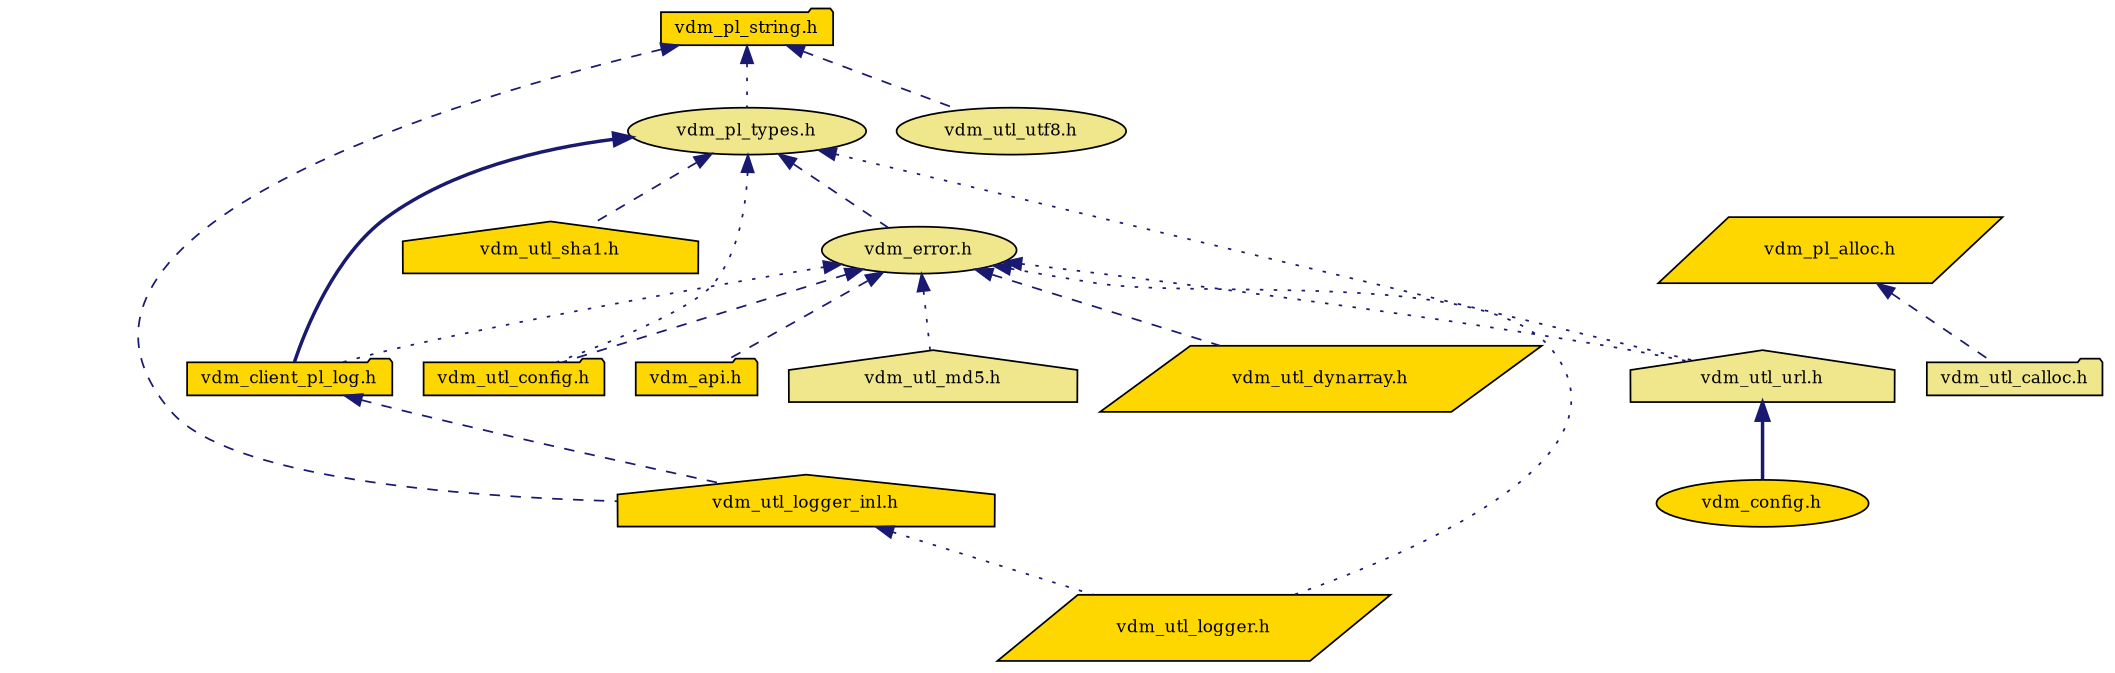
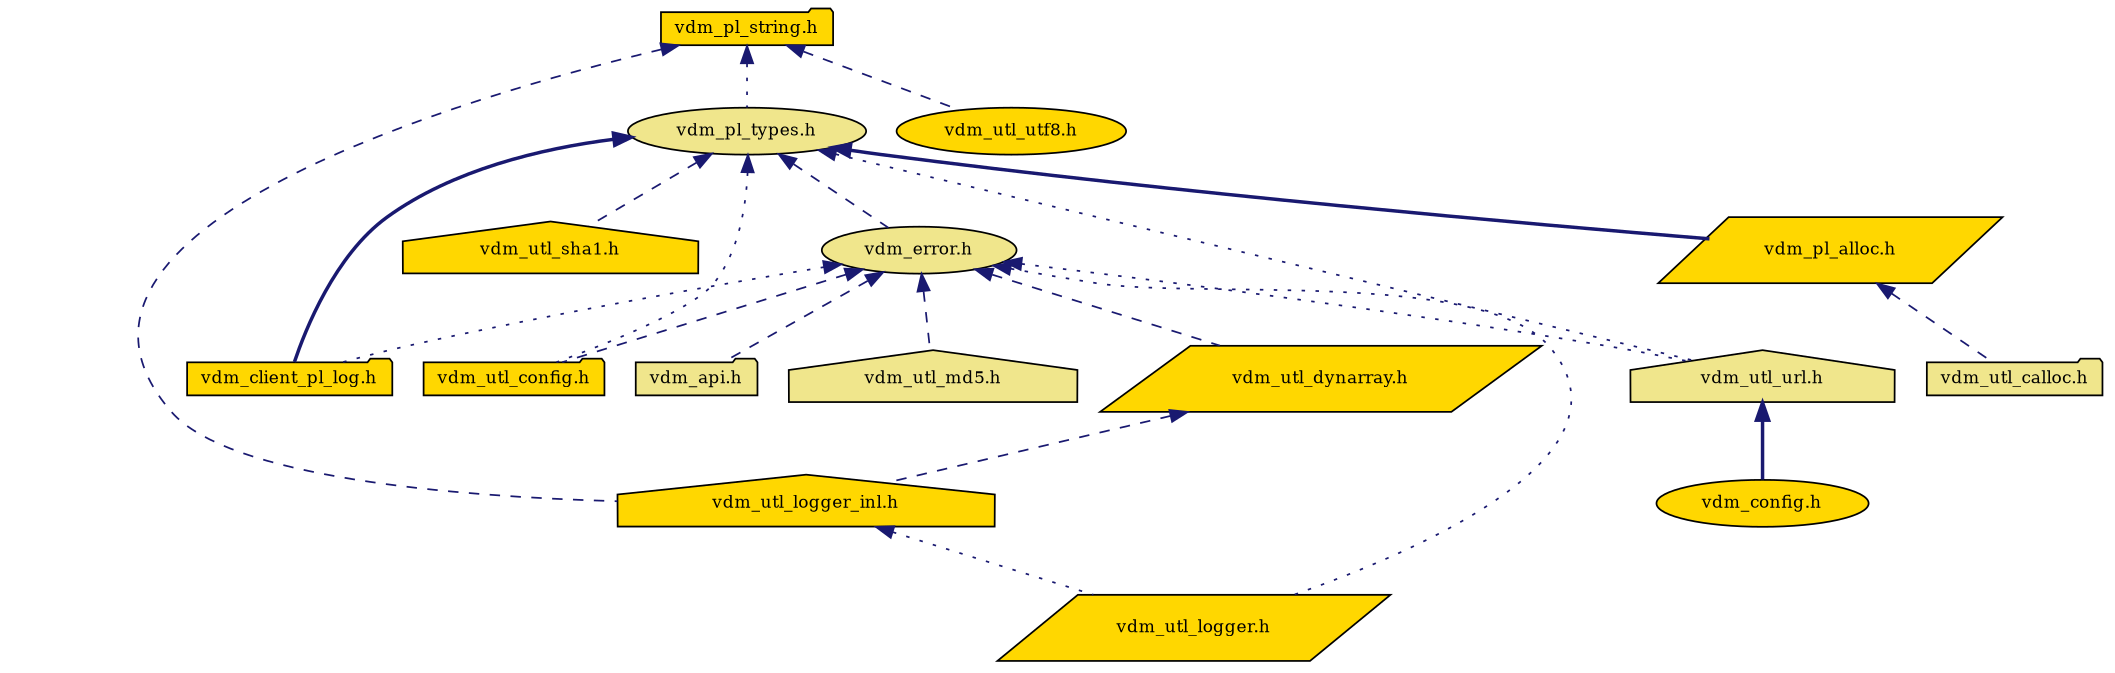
(1011, 131) -> (1011, 131)
none -> (1279, 200)
(927, 321) -> (927, 321)
(697, 379) -> (697, 379)
(541, 443) -> (1029, 449)
